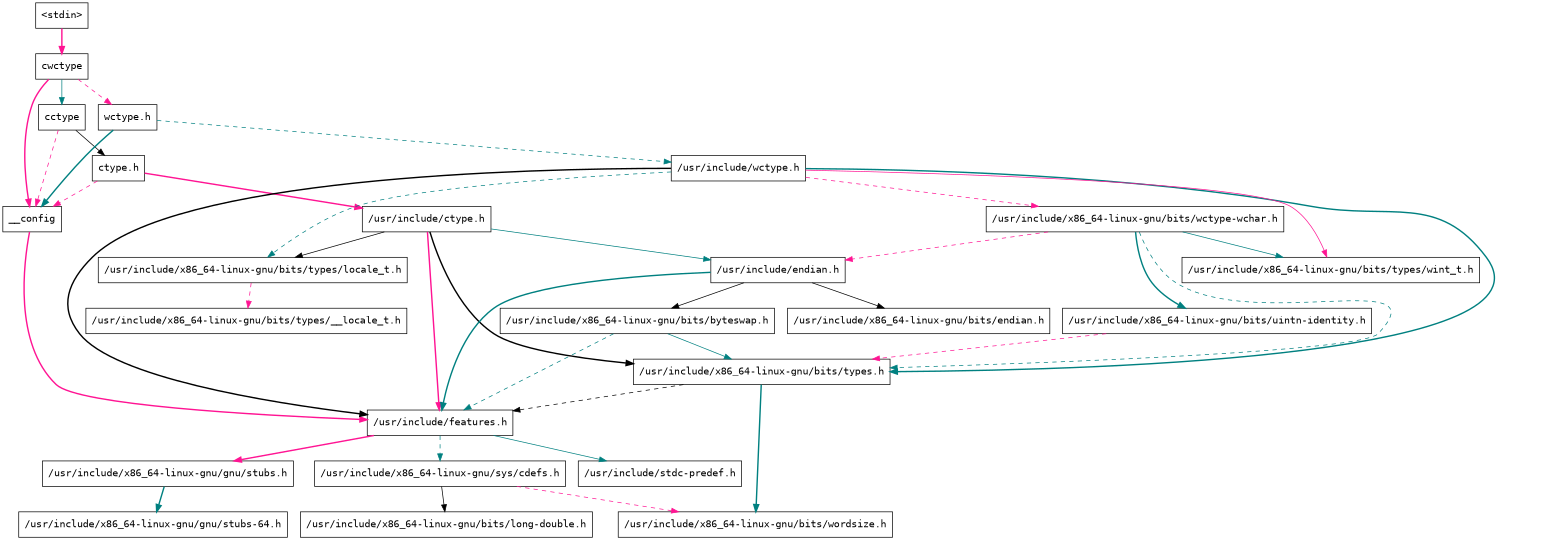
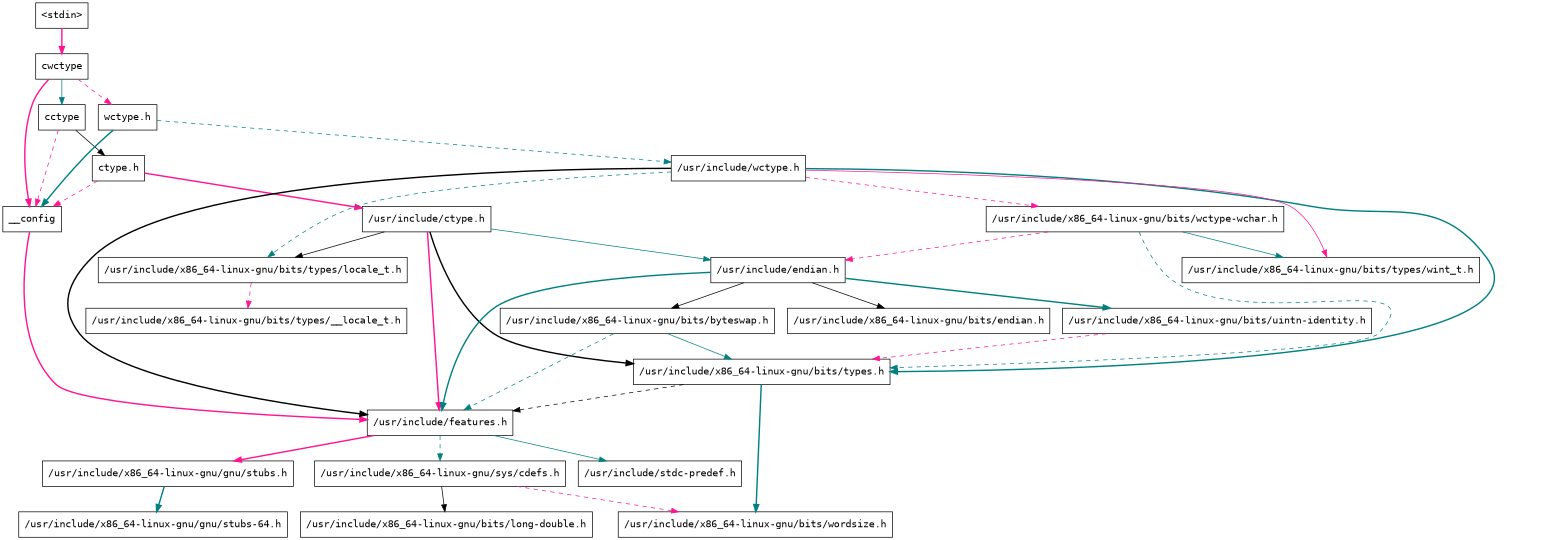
(1147, 275) -> (974, 293)
